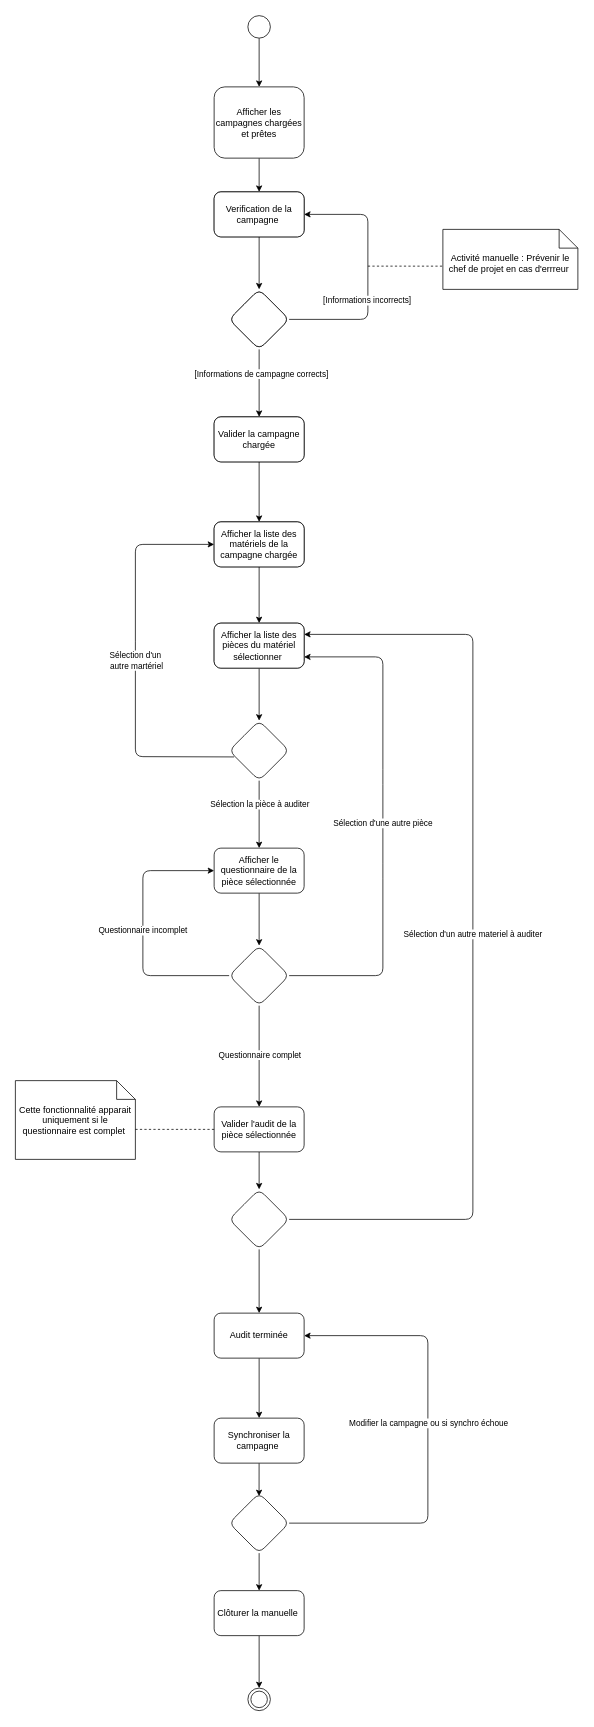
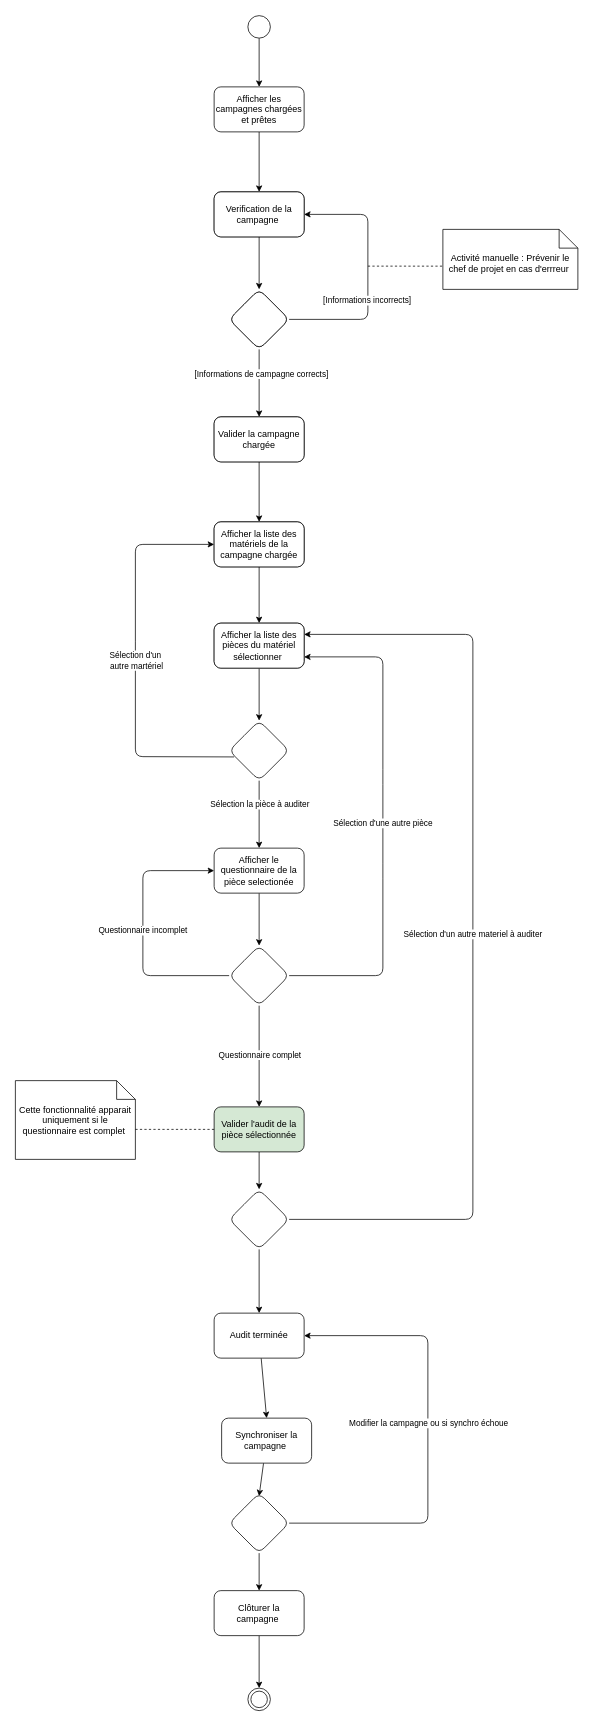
(259, 122) -> (259, 109)
(259, 870) -> (259, 870)
(259, 1129) -> (259, 1129)
(259, 1440) -> (267, 1440)
(259, 1613) -> (259, 1613)
